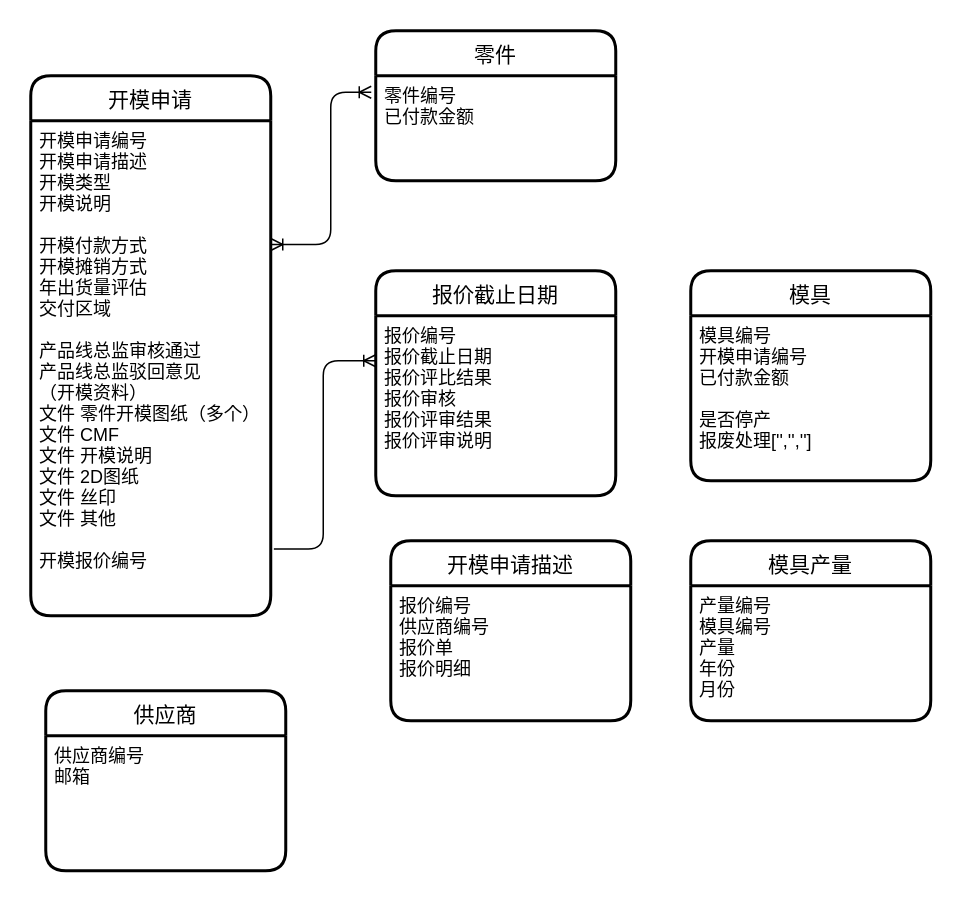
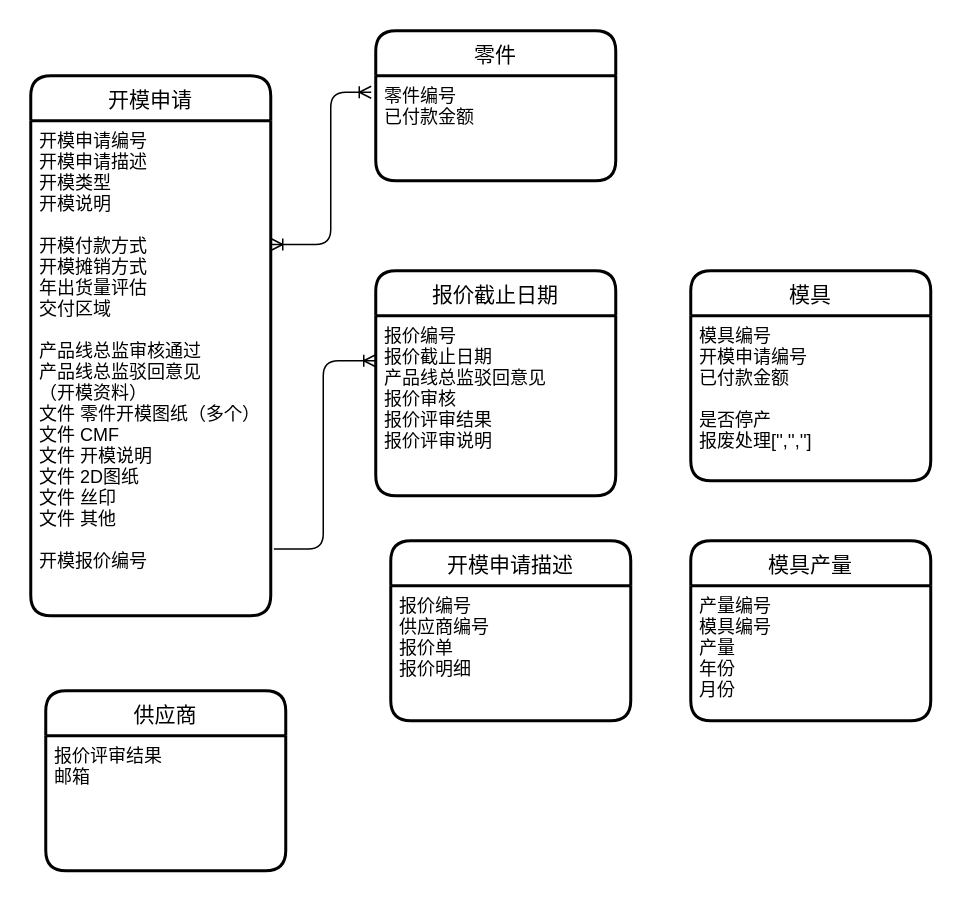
(420, 336) -> (420, 336)
(99, 756) -> (108, 756)
